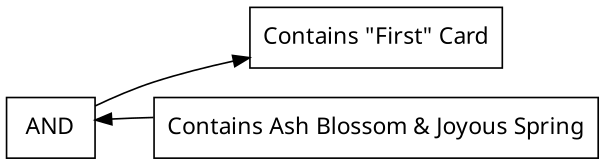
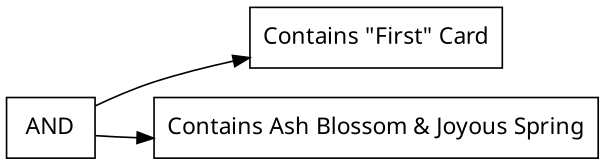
(133, 118) -> (116, 137)
